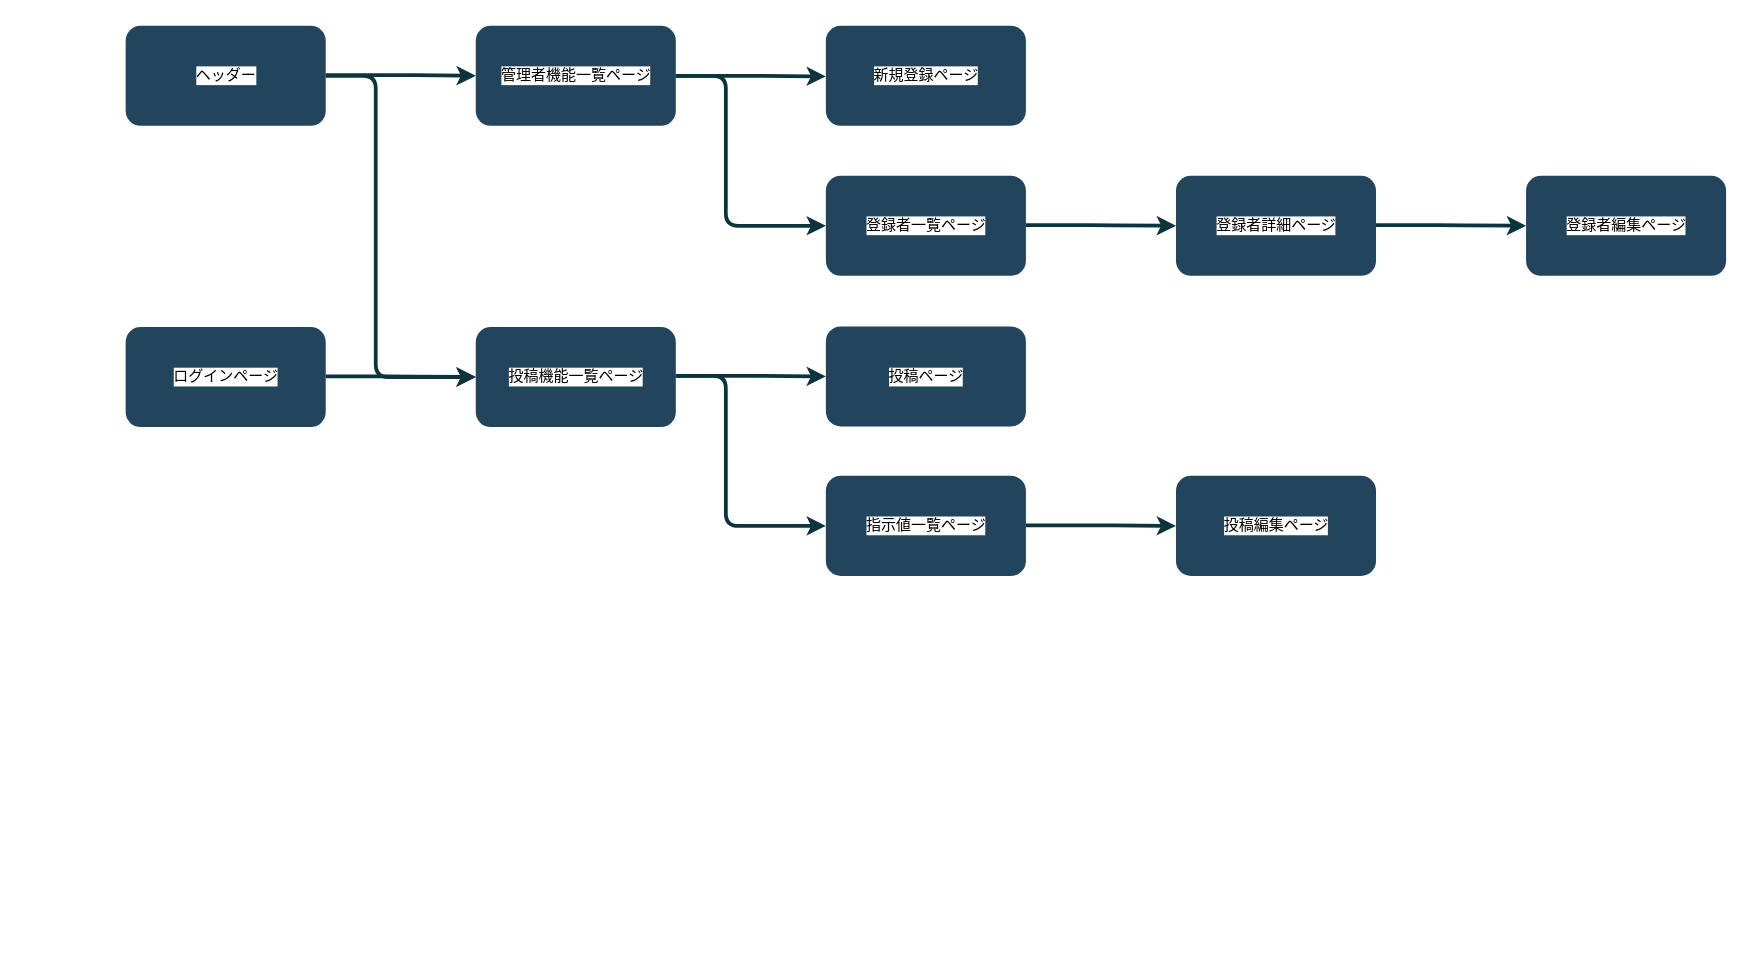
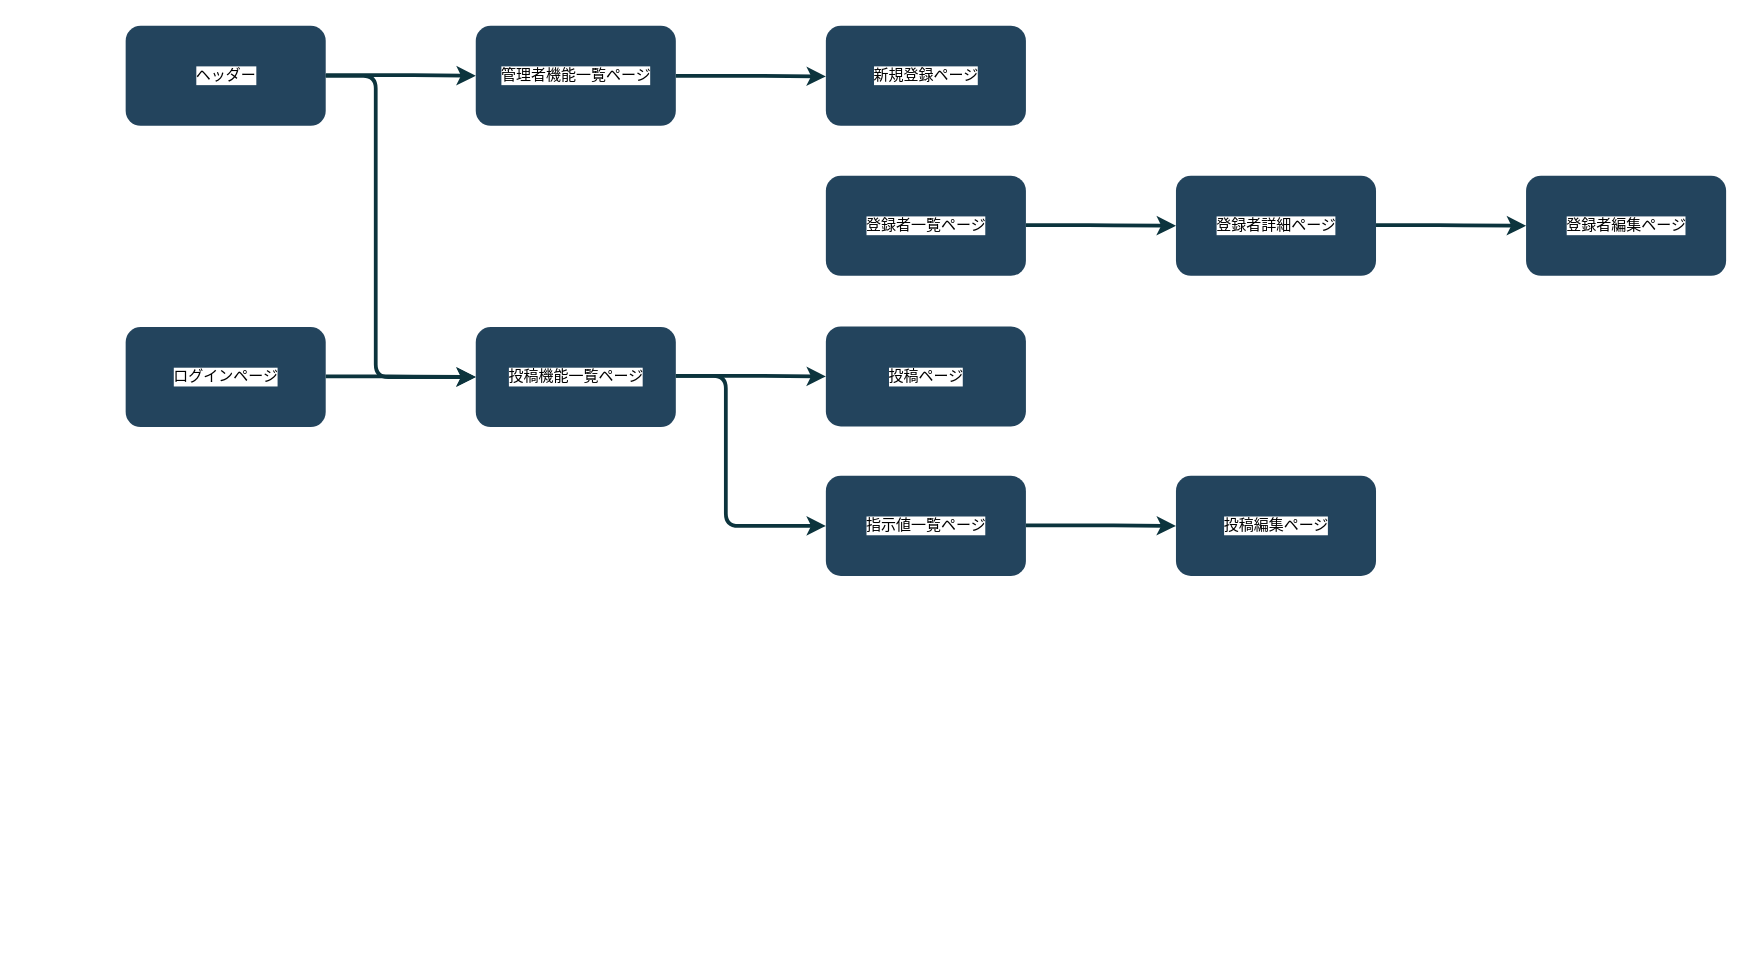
(726, 190) -> none
